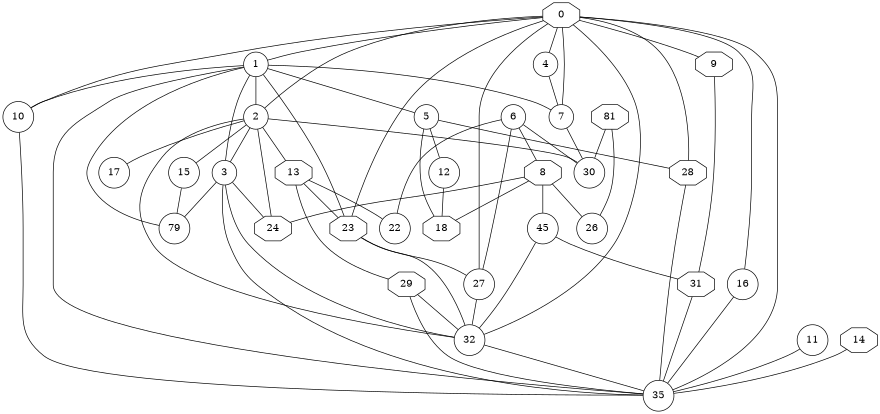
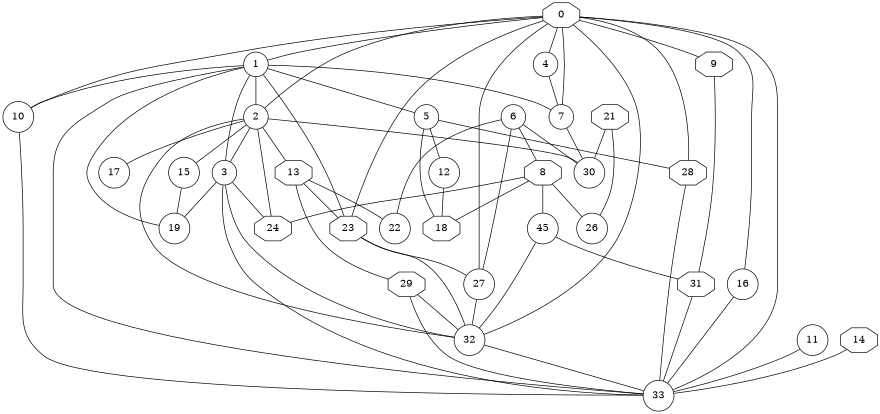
(610, 117) -> (610, 117)
(174, 229) -> (174, 229)
(659, 396) -> (659, 396)
